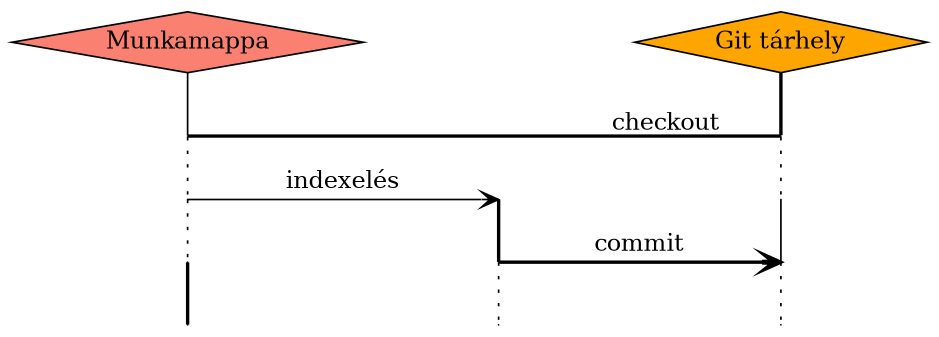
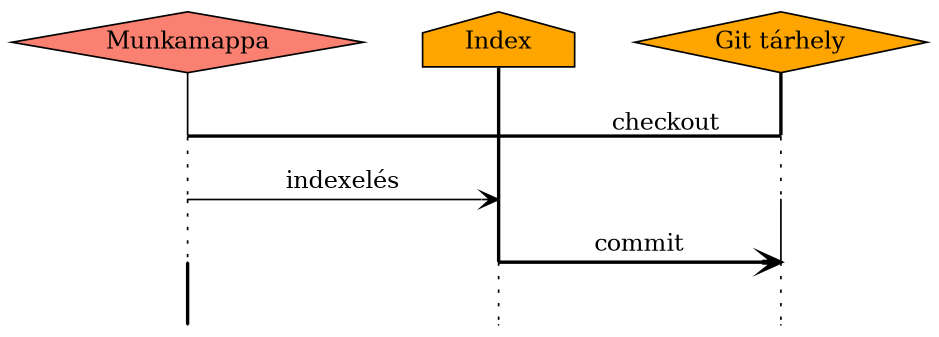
none -> (499, 42)
